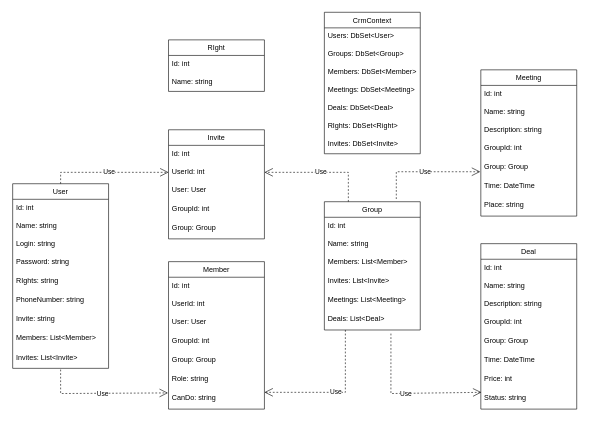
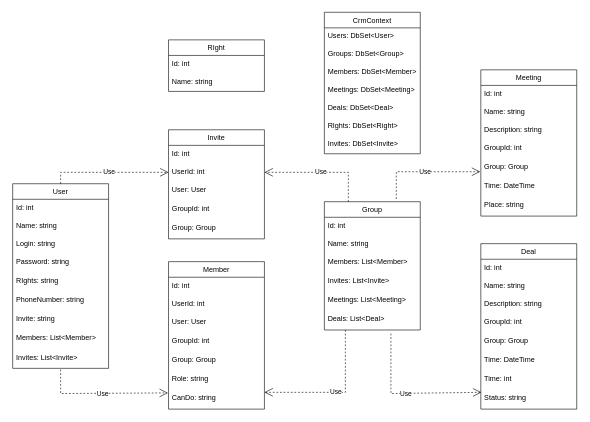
(501, 379) -> (499, 379)
